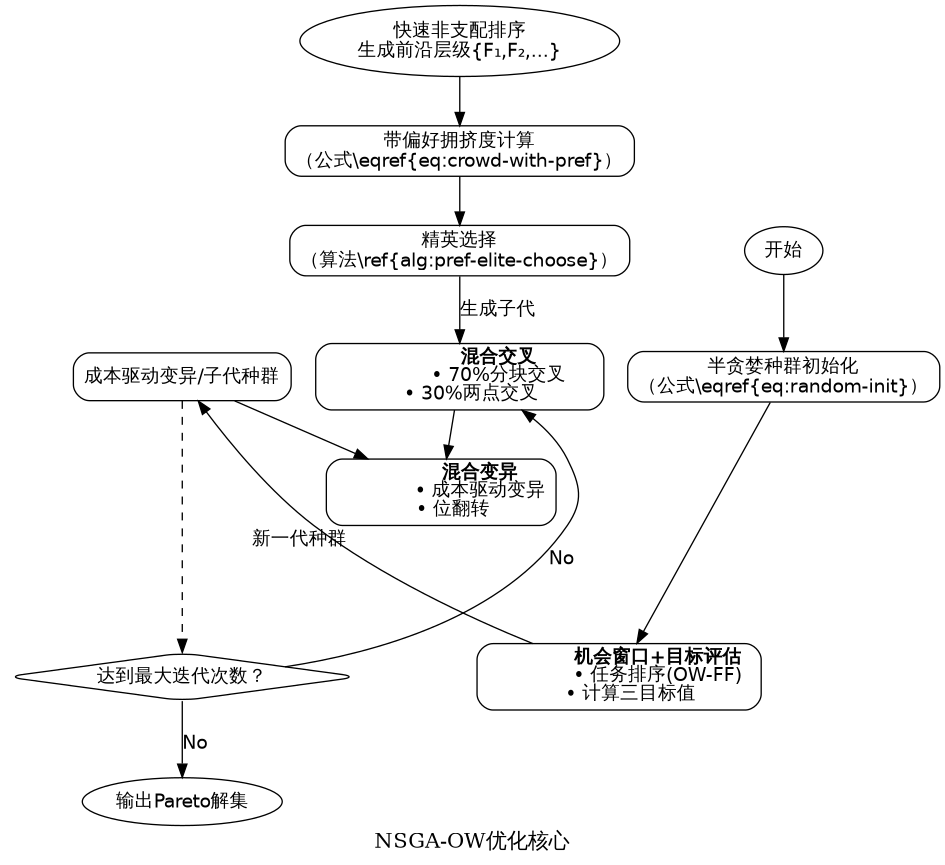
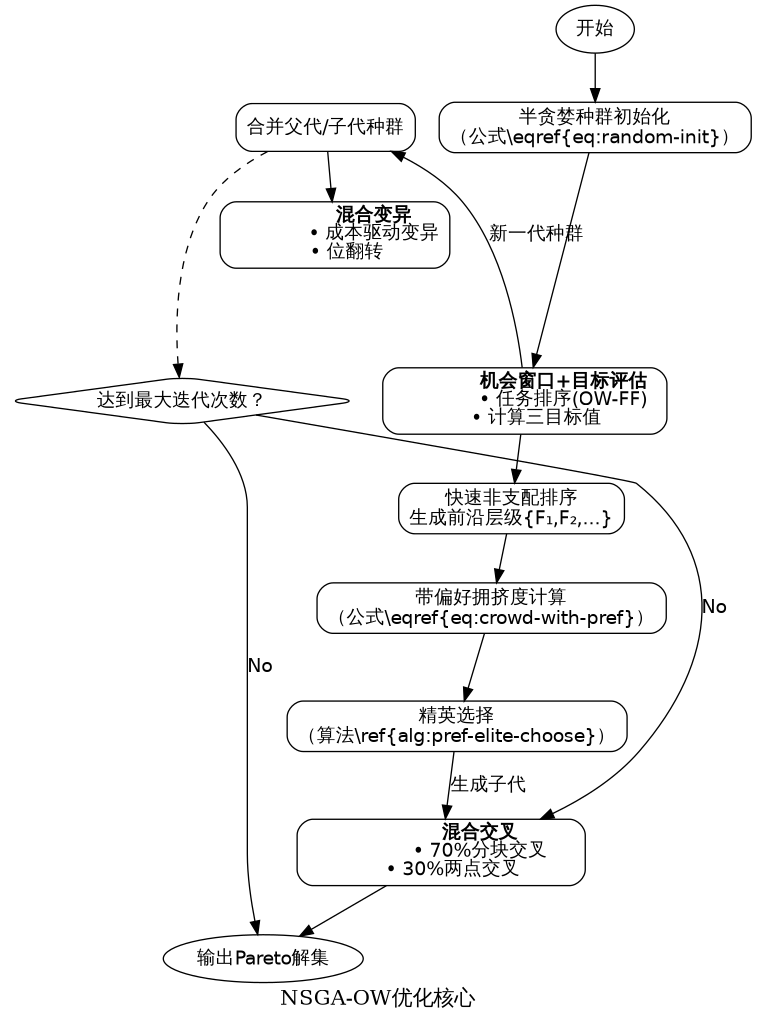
(460, 41) -> (512, 509)
(182, 377) -> (326, 127)
(452, 428) -> (349, 908)
none -> (519, 452)
